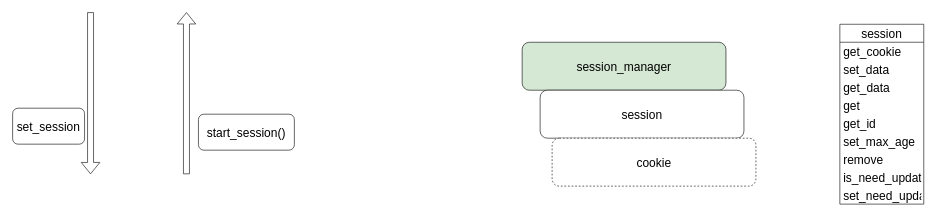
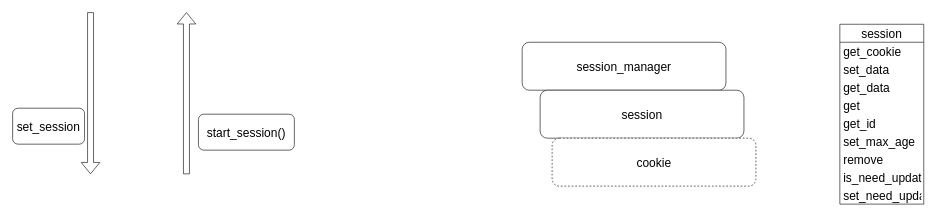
(624, 66) -> (624, 66)
